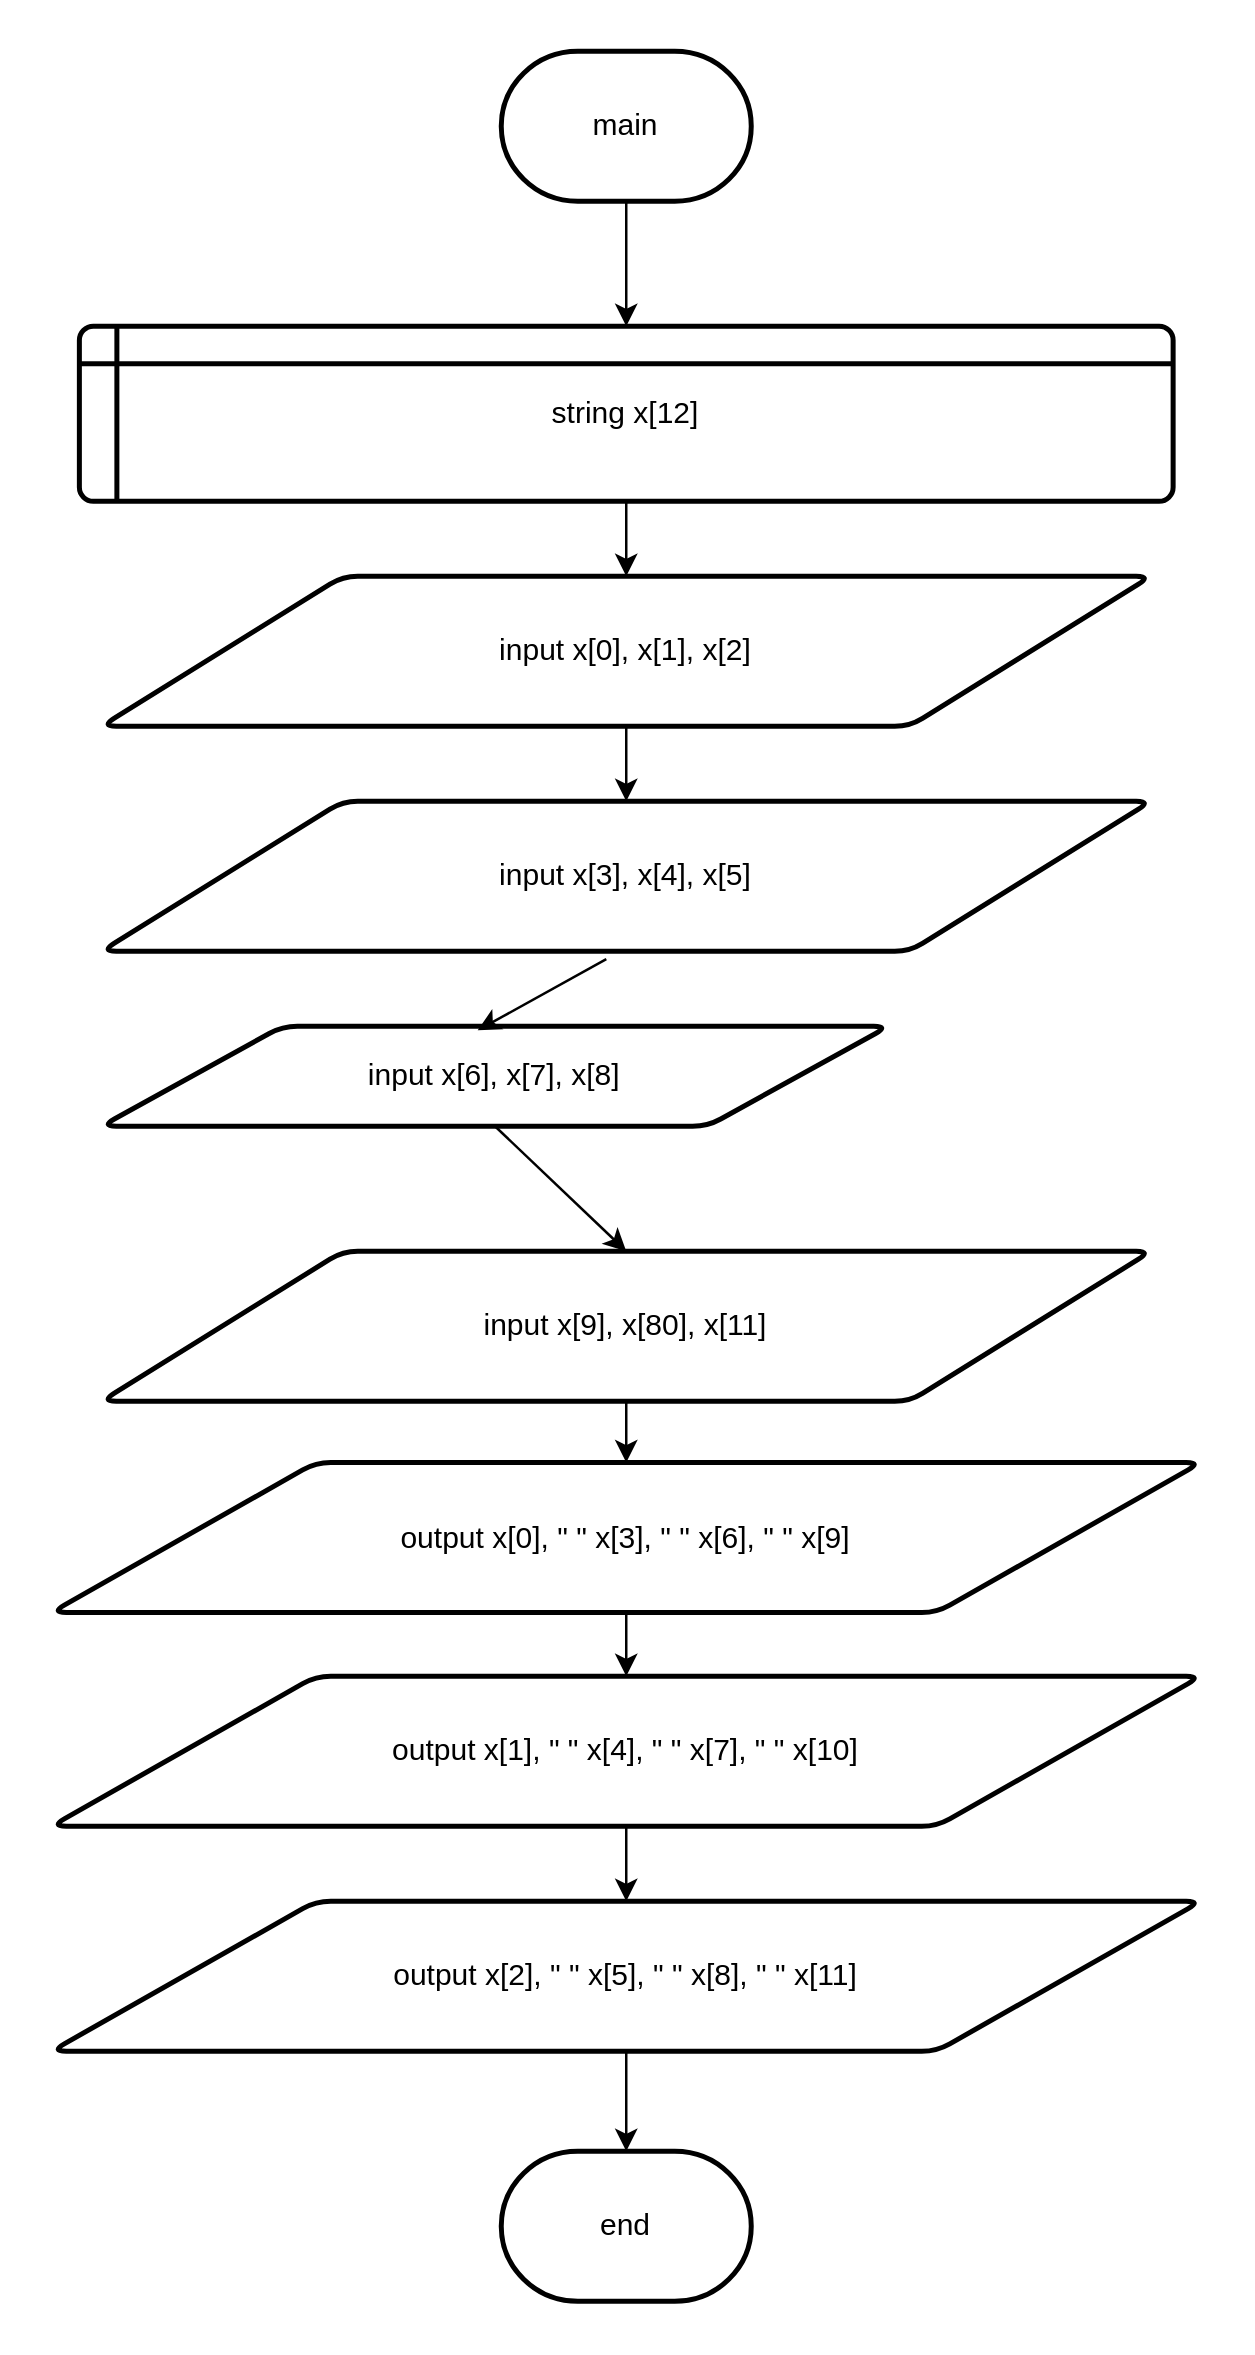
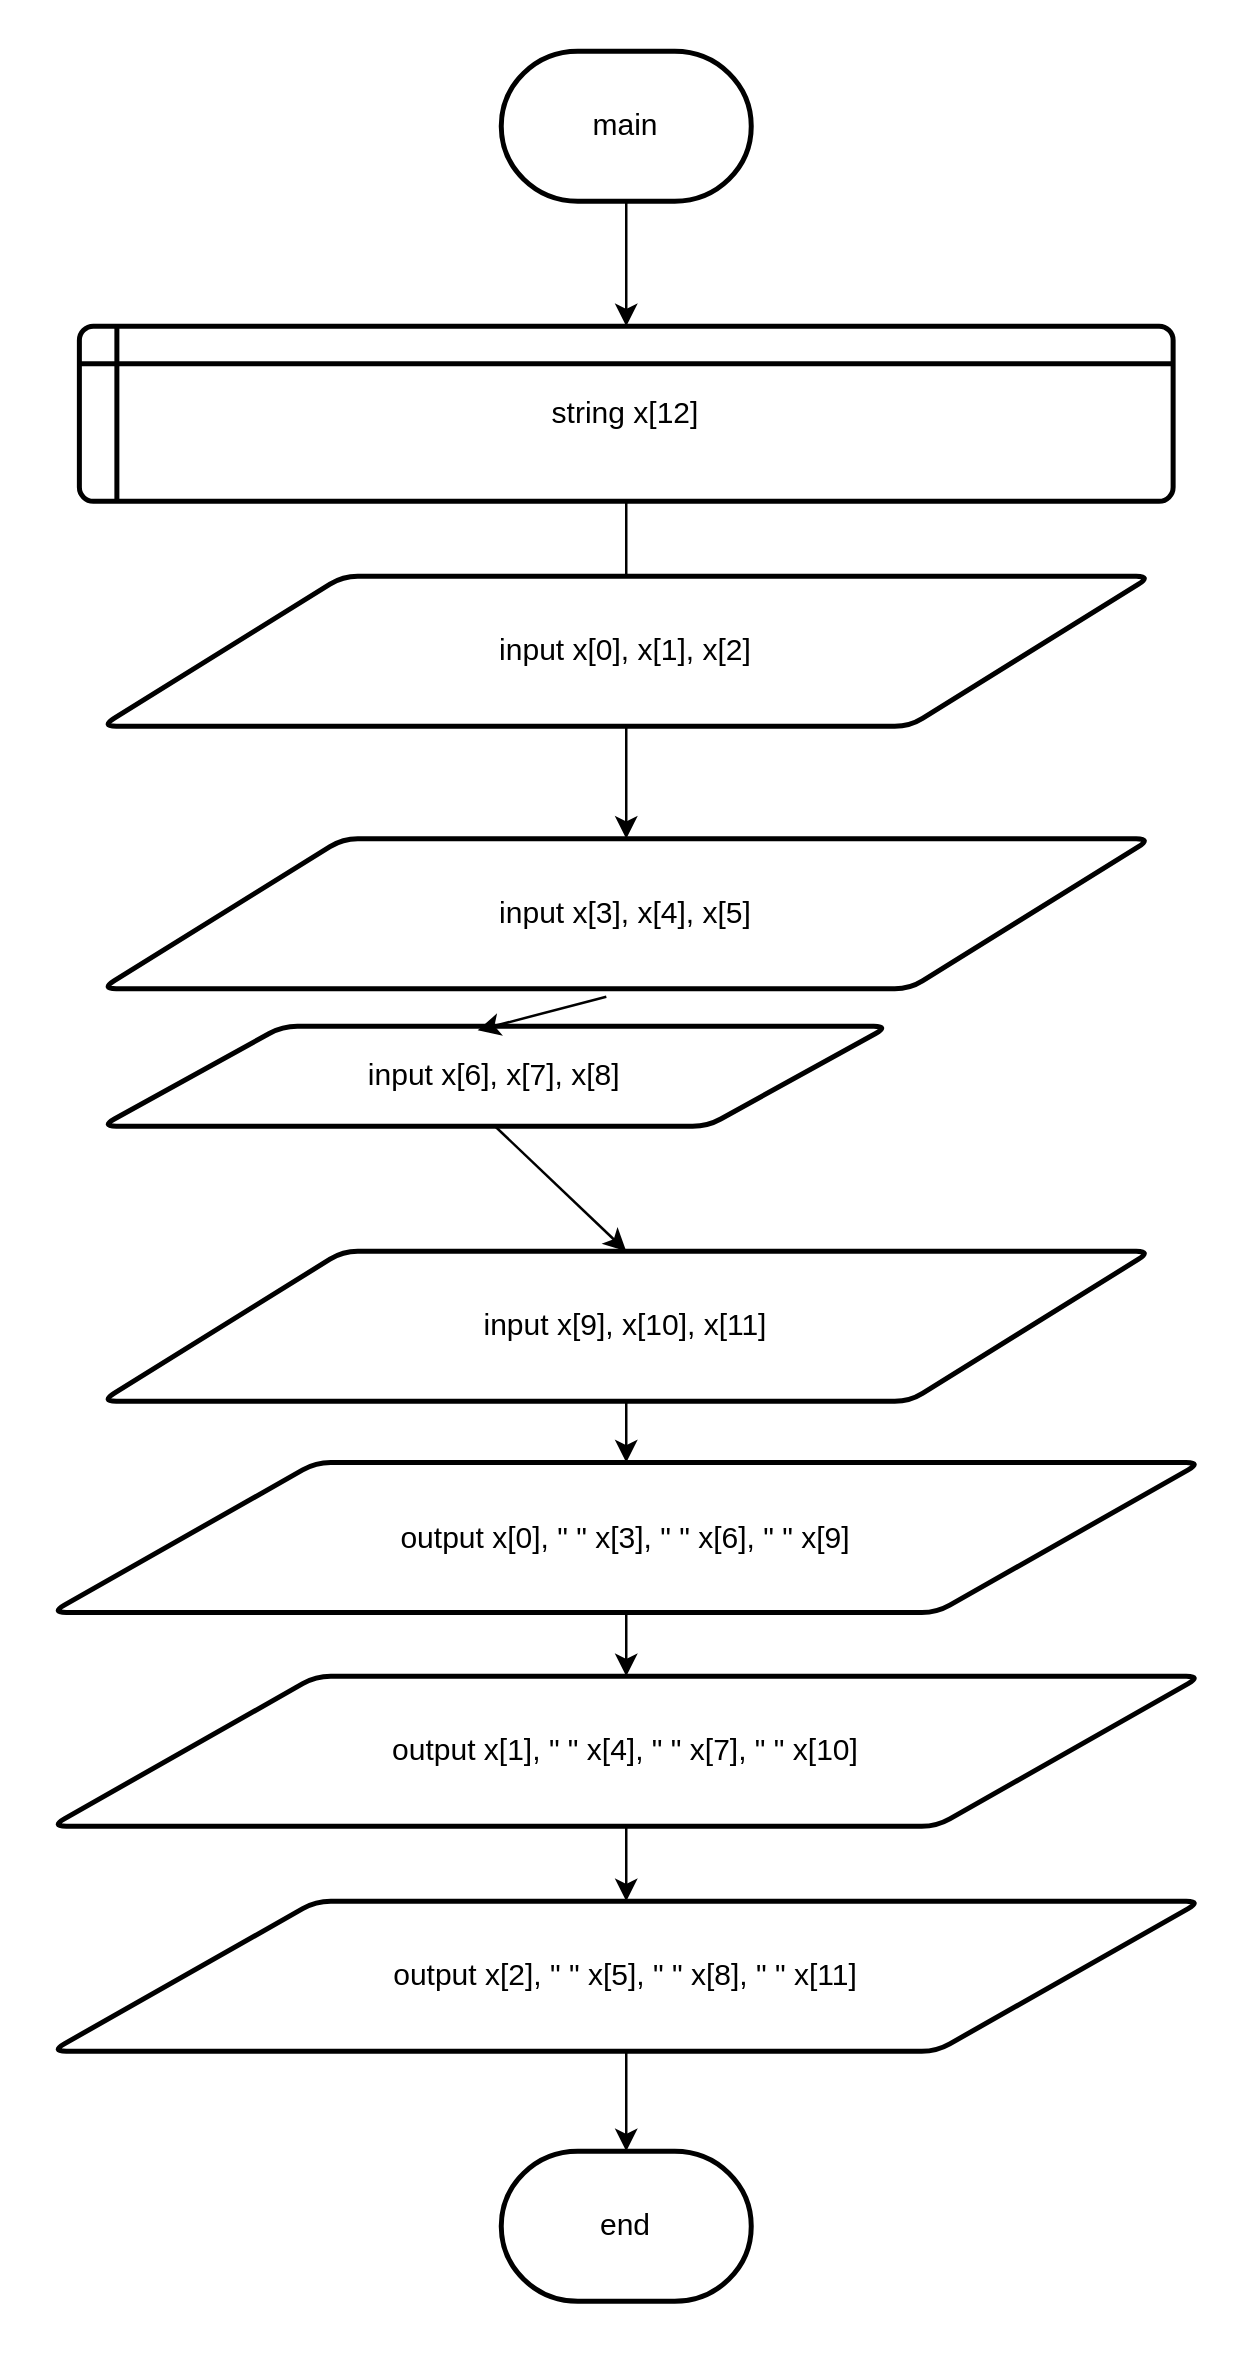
(626, 558) -> (626, 565)
(626, 876) -> (626, 914)
(626, 1326) -> (626, 1326)
